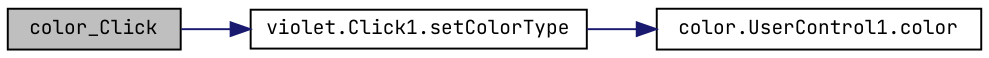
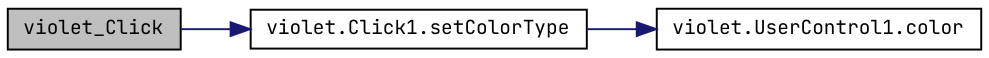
(94, 29) -> (94, 29)
(819, 29) -> (819, 29)
